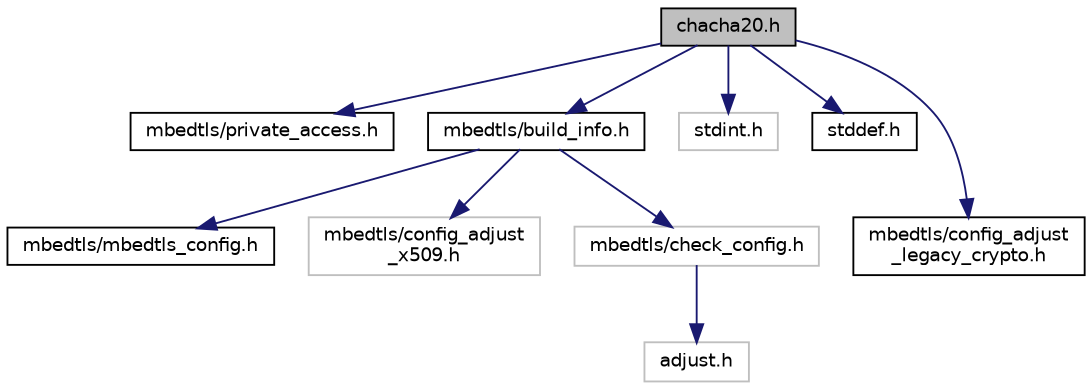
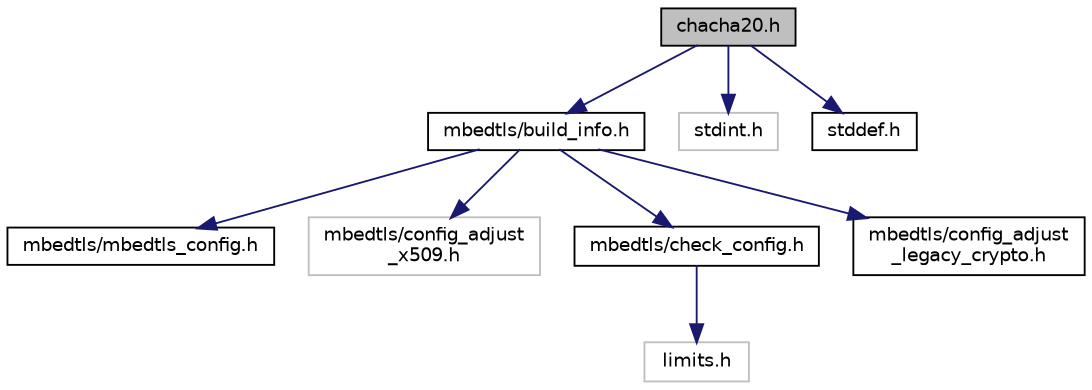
(910, 91) -> (723, 181)
(262, 132) -> none
(697, 246) -> (697, 246)
(697, 362) -> (697, 362)
